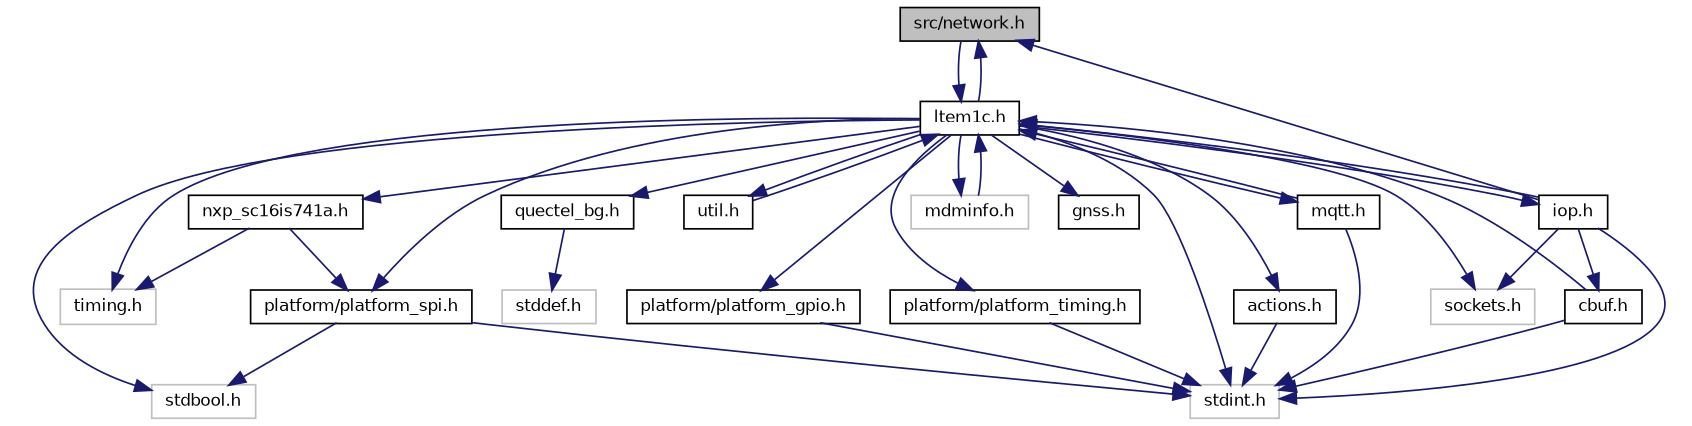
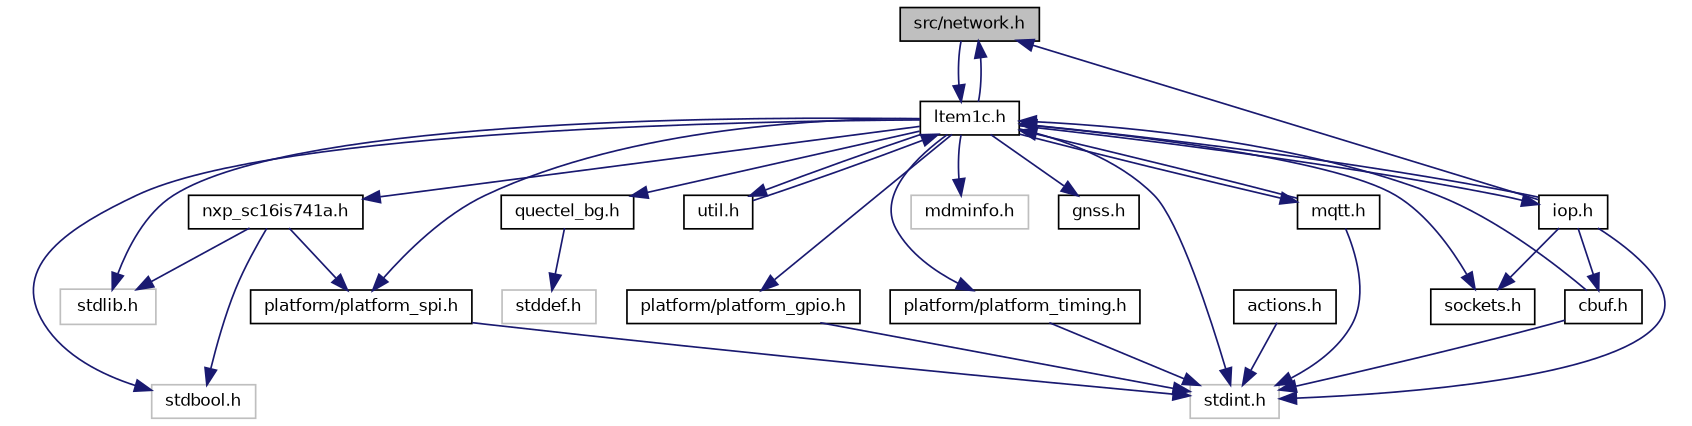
(981, 174) -> none
(1205, 193) -> none
(108, 307) -> (108, 307)
(1483, 307) -> (1483, 307)
(290, 350) -> (233, 296)
